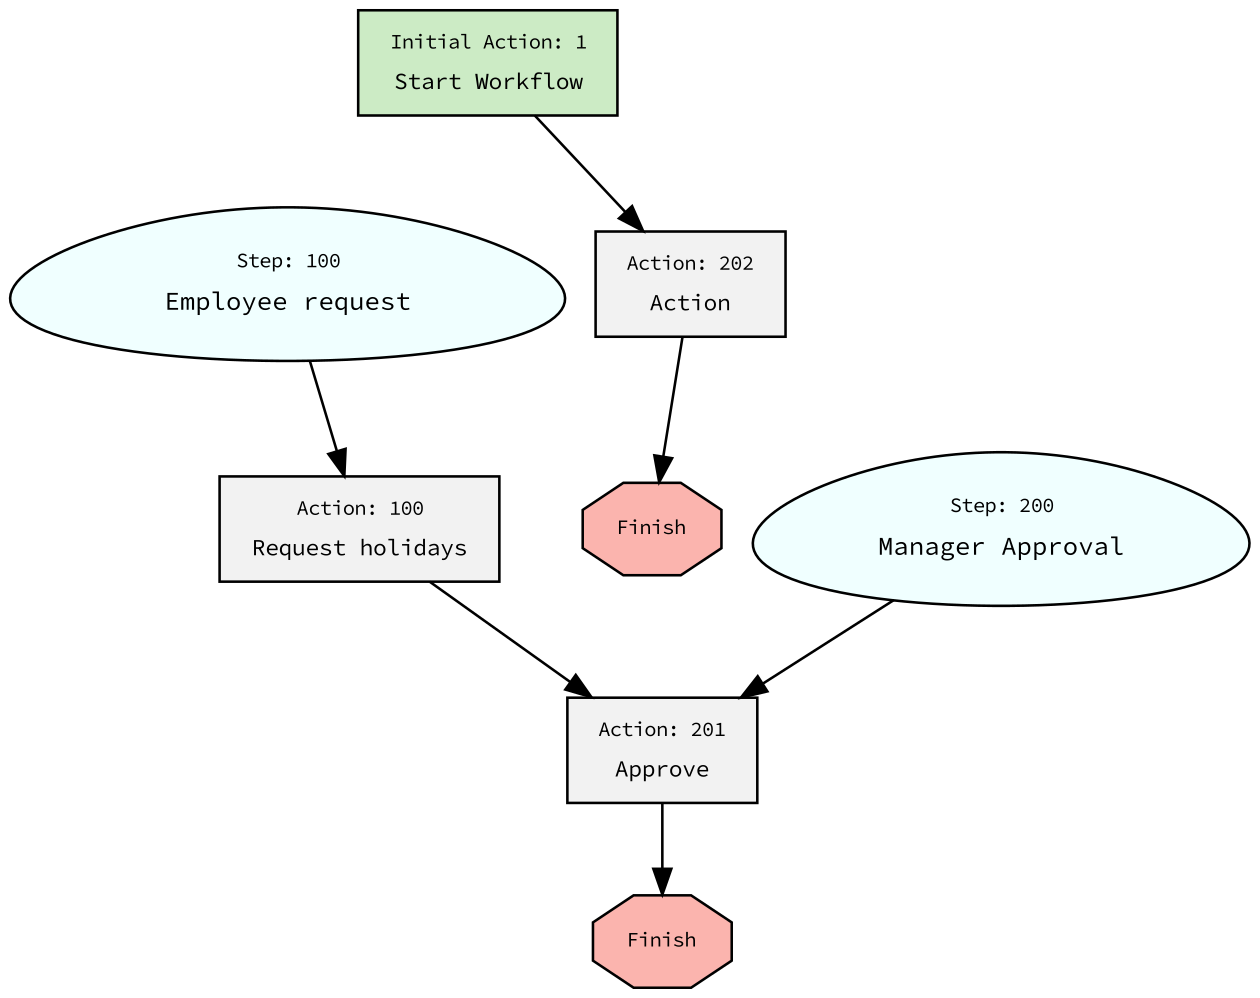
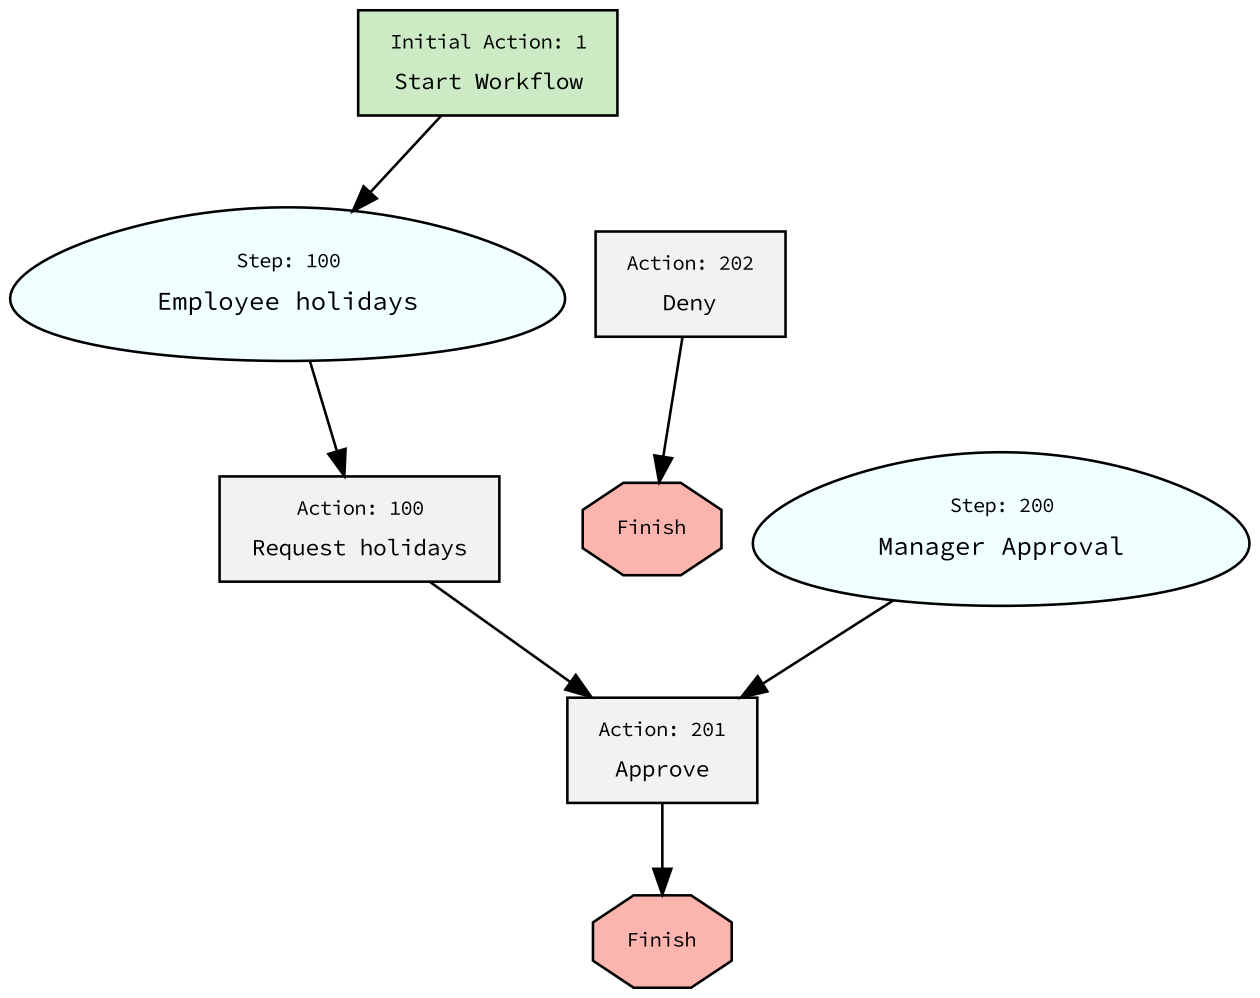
(580, 164) -> (406, 154)
(289, 302) -> (289, 302)
(691, 303) -> (691, 303)
